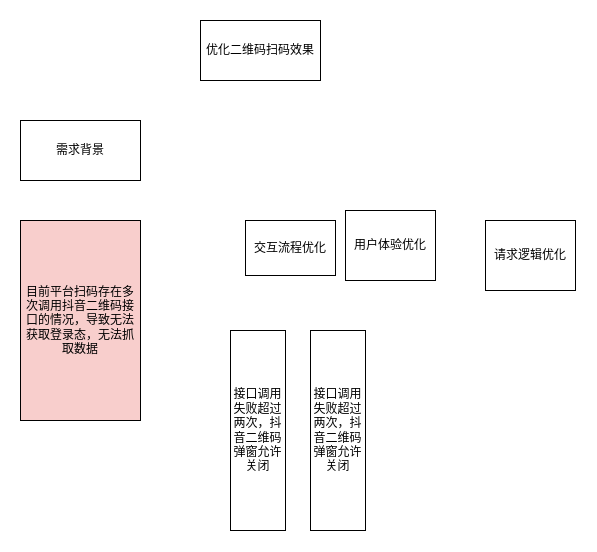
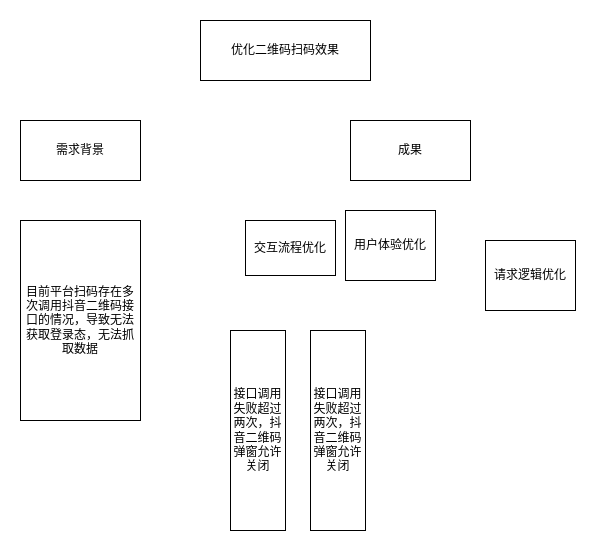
(261, 51) -> (286, 51)
none -> (411, 151)
(531, 256) -> (531, 276)
(81, 321) -> (81, 321)
